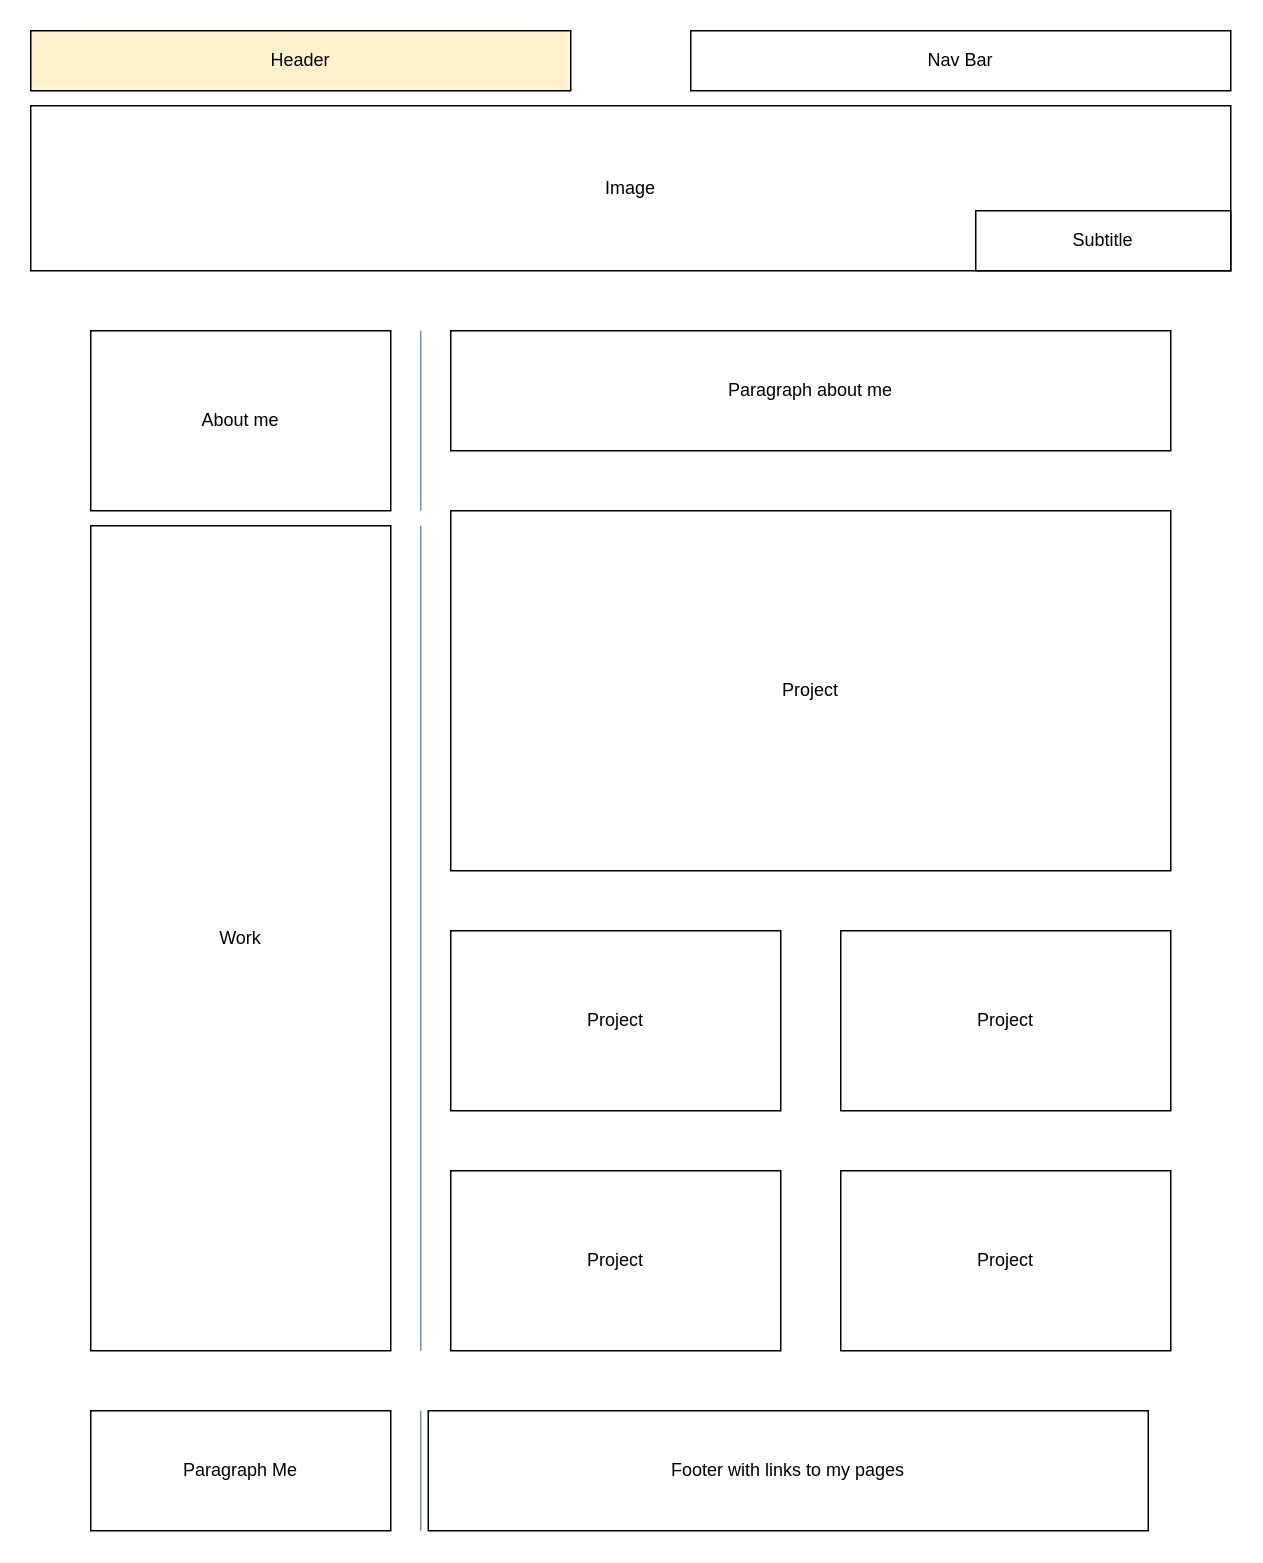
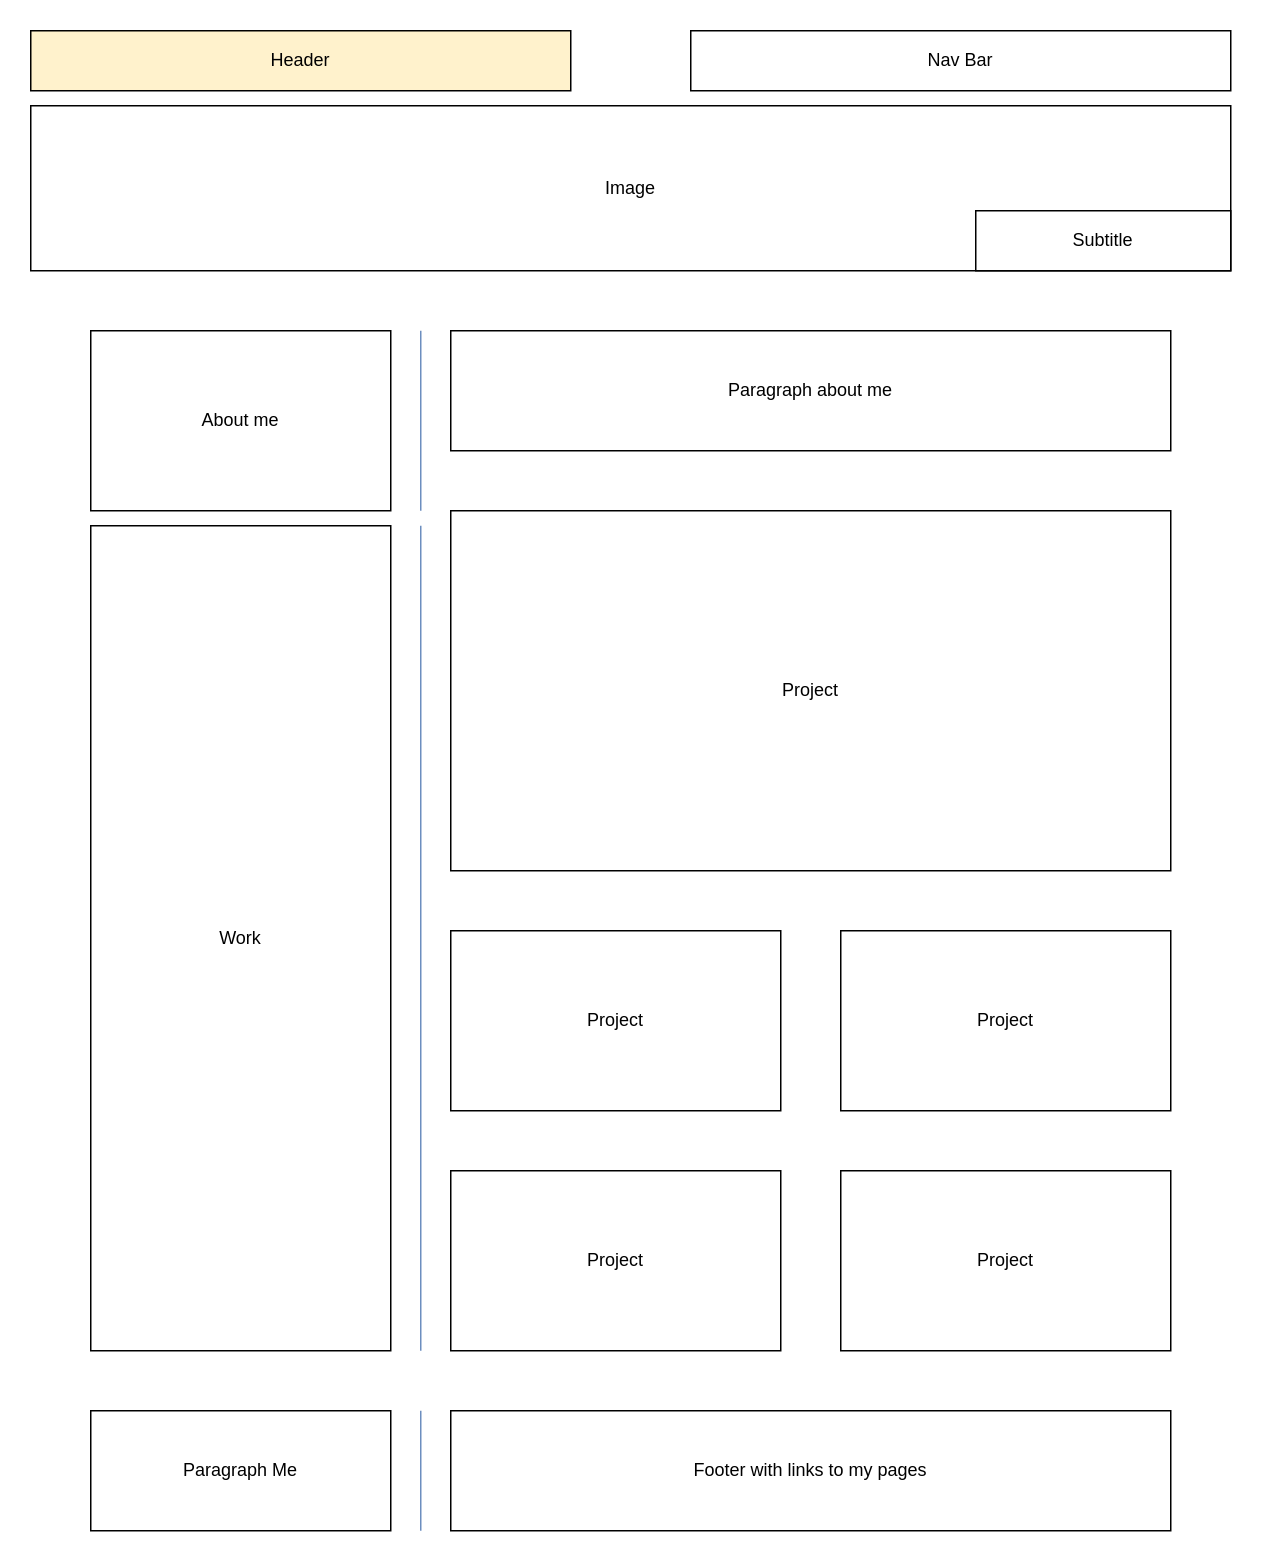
(788, 1471) -> (811, 1471)
